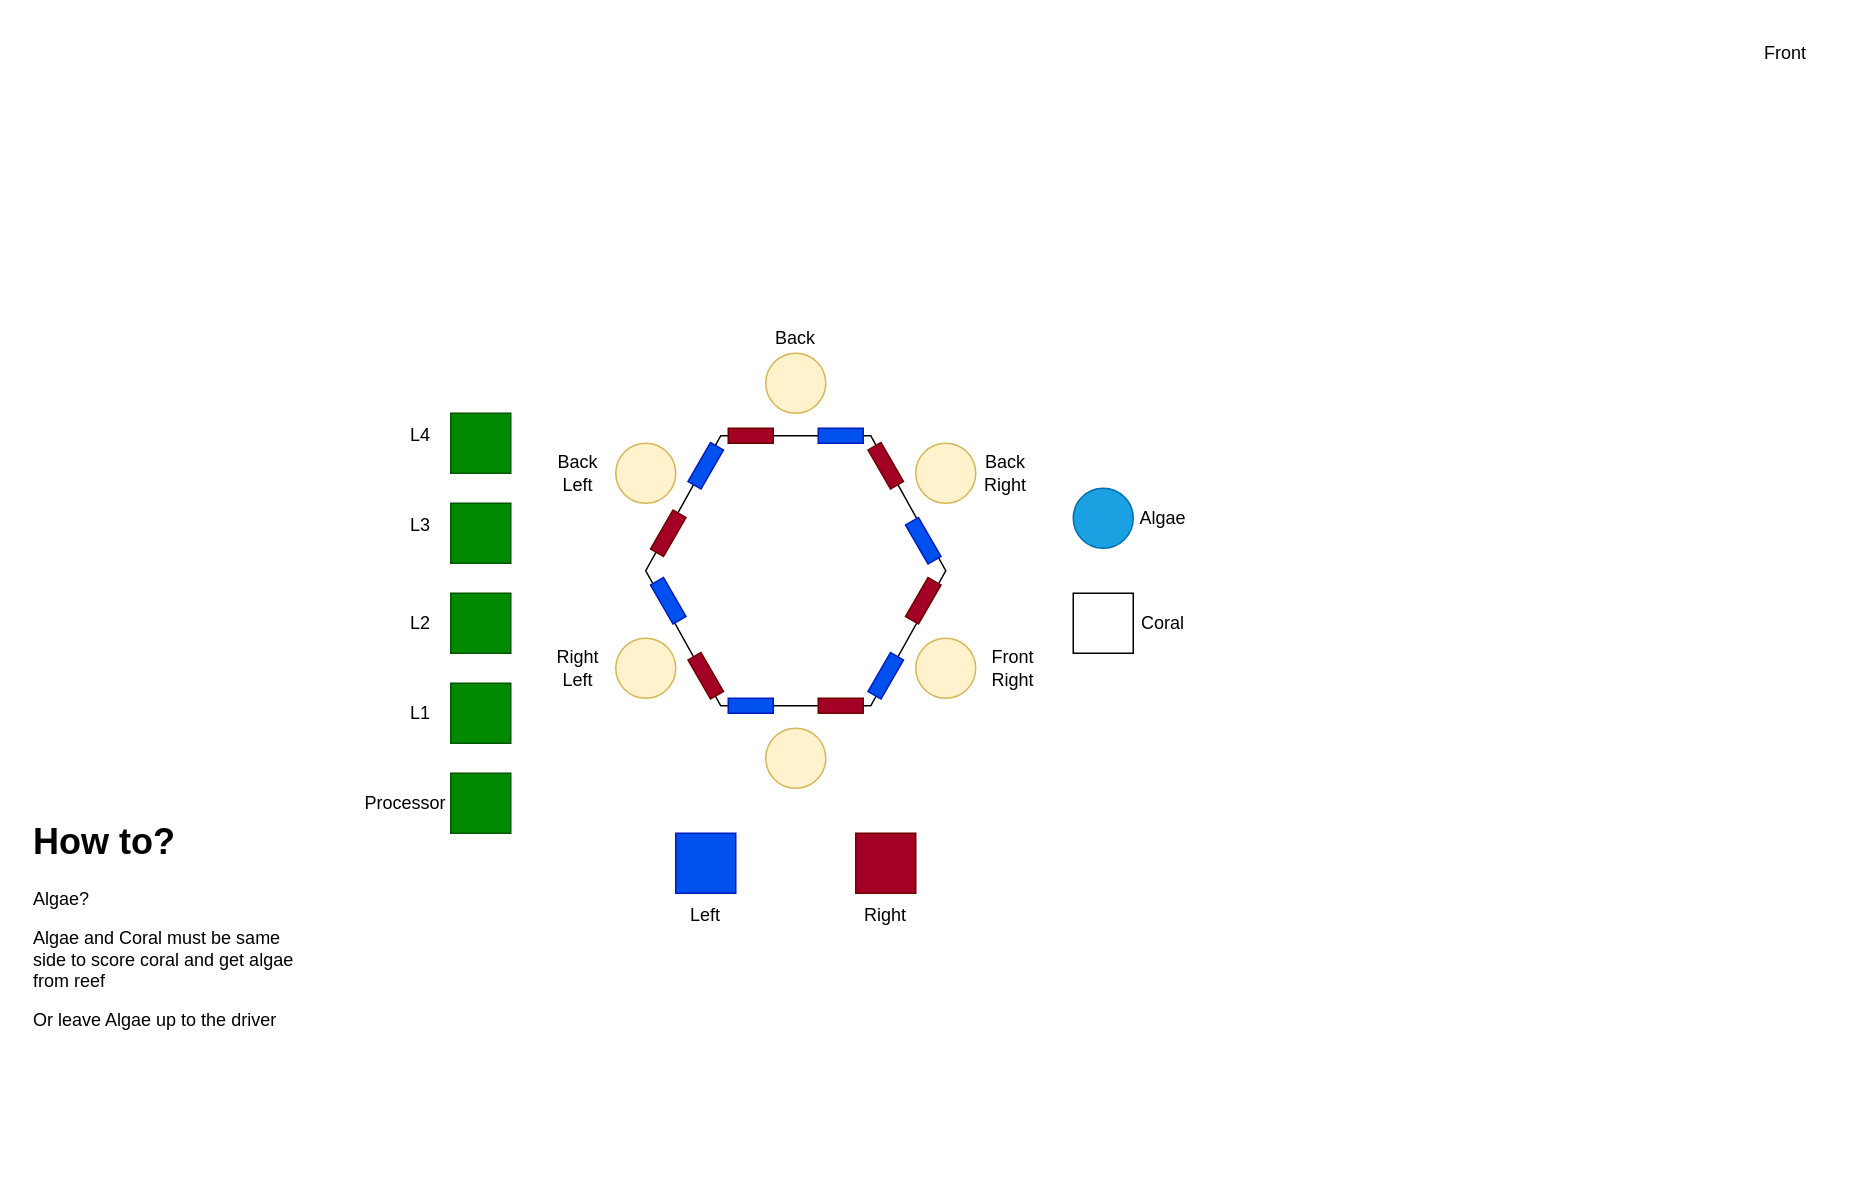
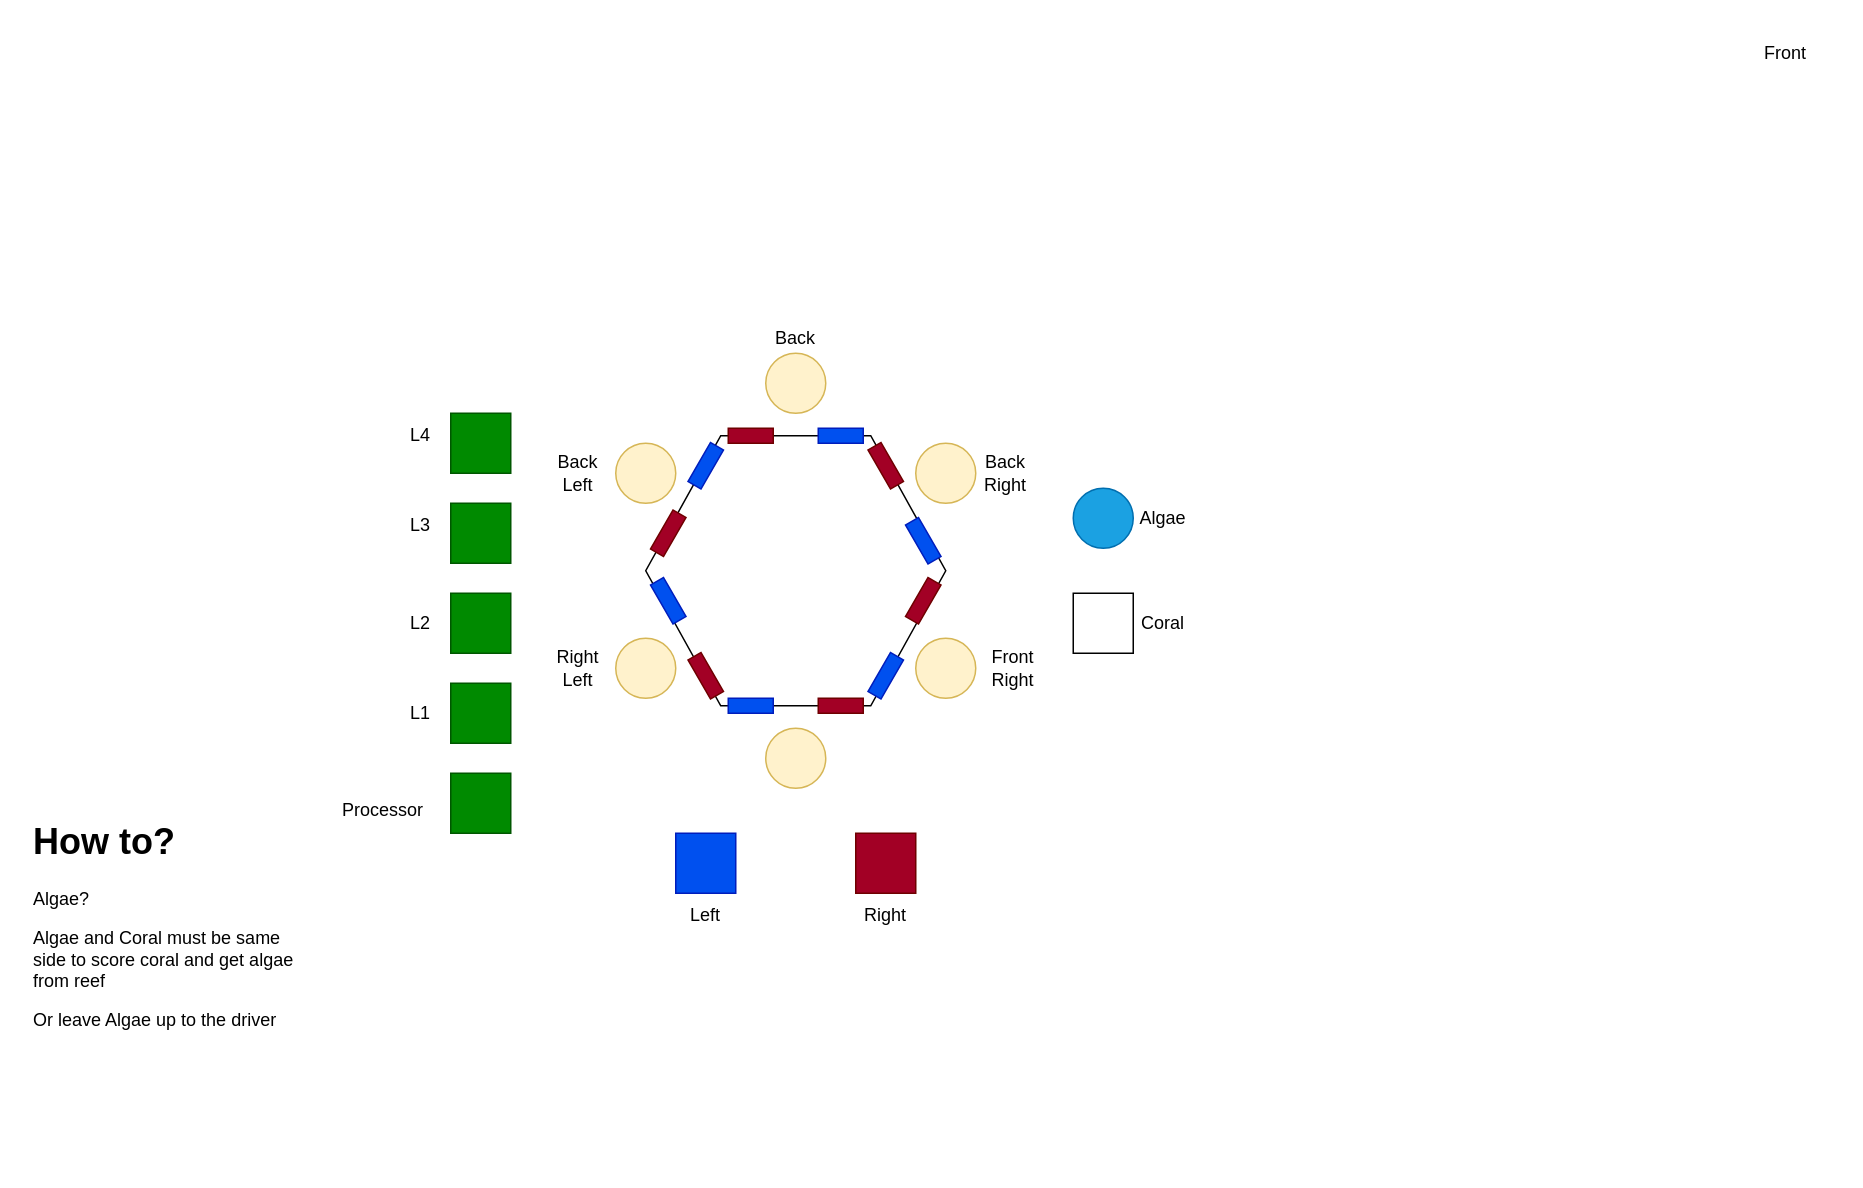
(406, 803) -> (383, 811)
